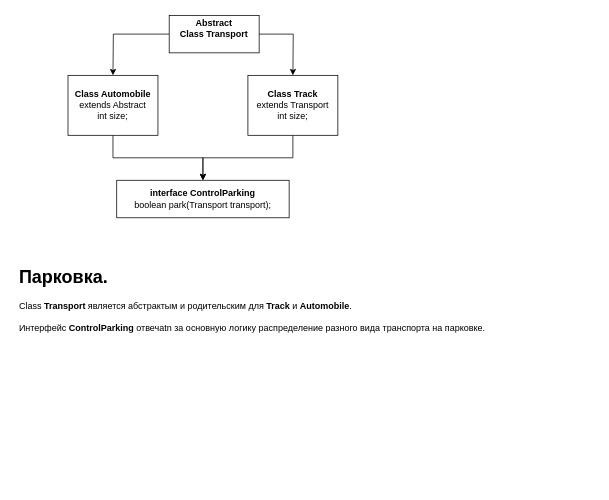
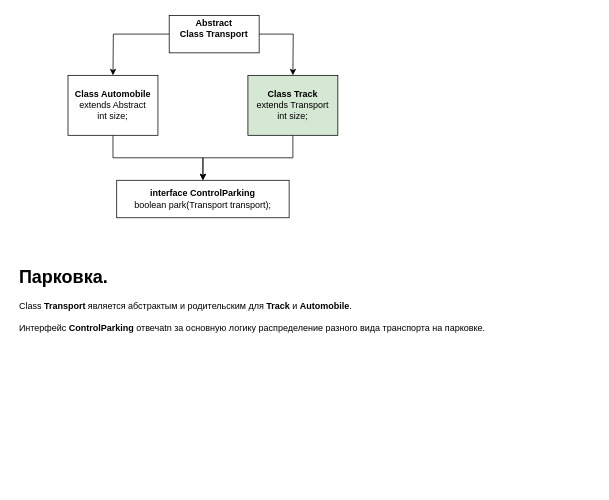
(293, 105) -> (293, 105)
